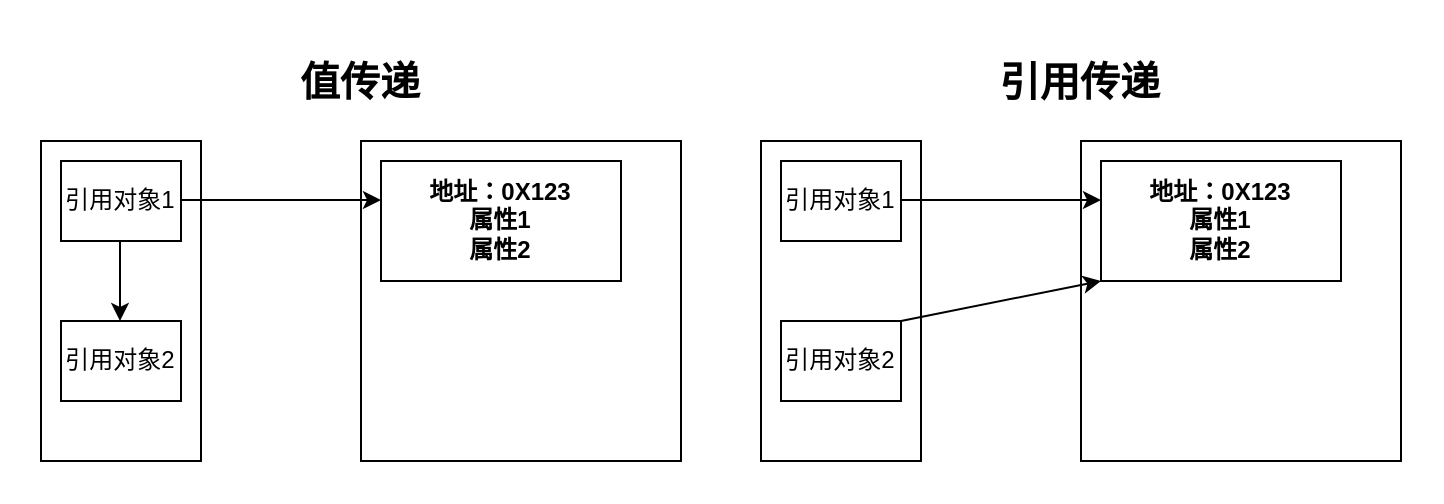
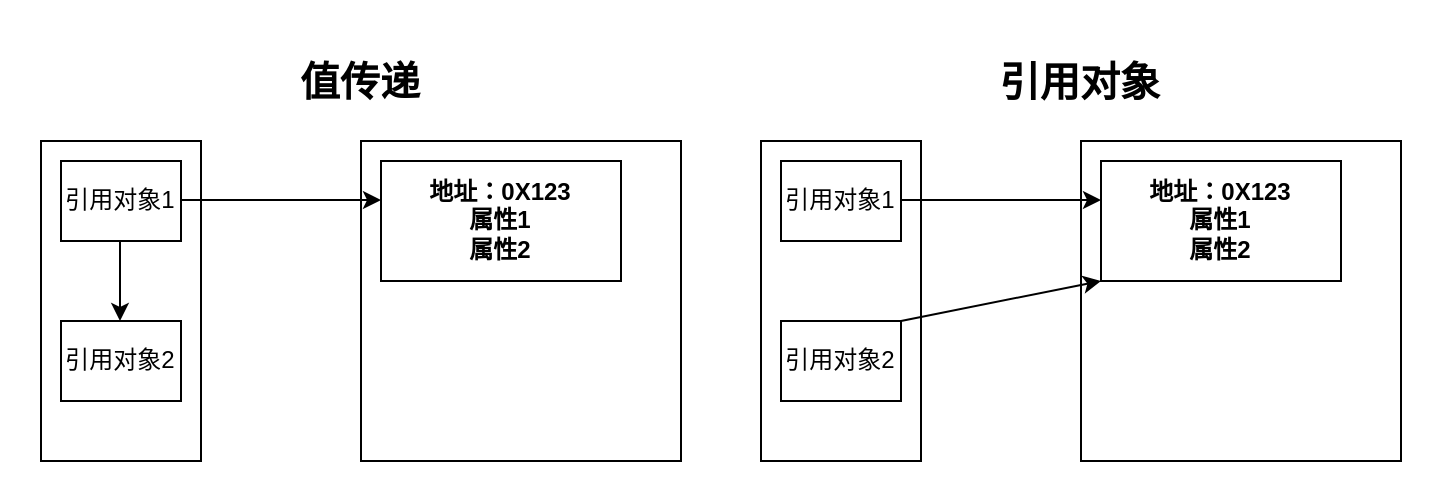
(1081, 81) -> (1081, 81)
